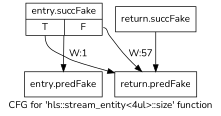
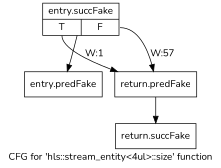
(156, 48) -> (156, 107)
